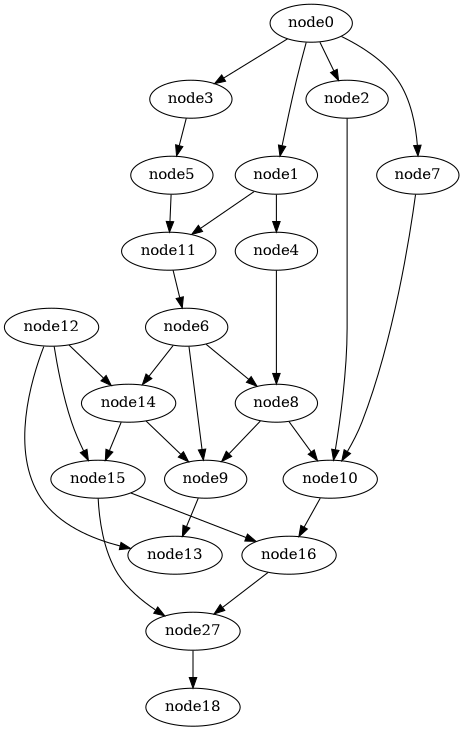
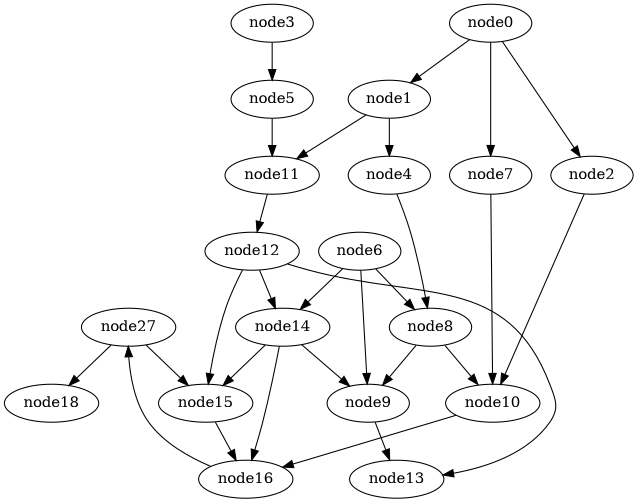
(256, 58) -> none
(176, 284) -> (264, 208)
none -> (268, 398)
(112, 562) -> (163, 362)
